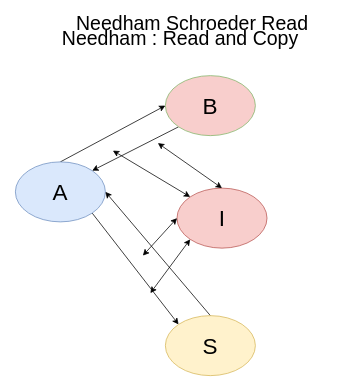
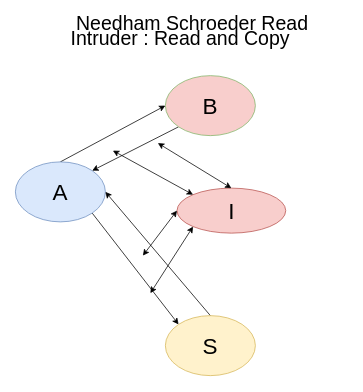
(180, 39) -> (180, 39)
(222, 218) -> (231, 210)
